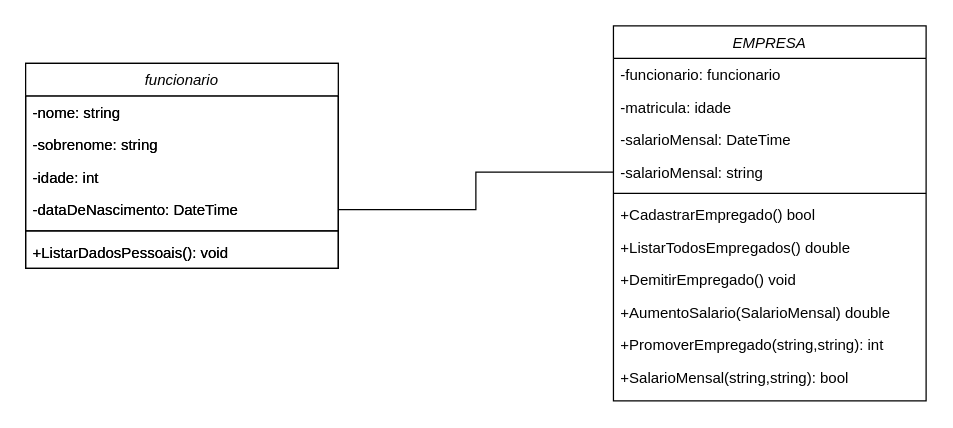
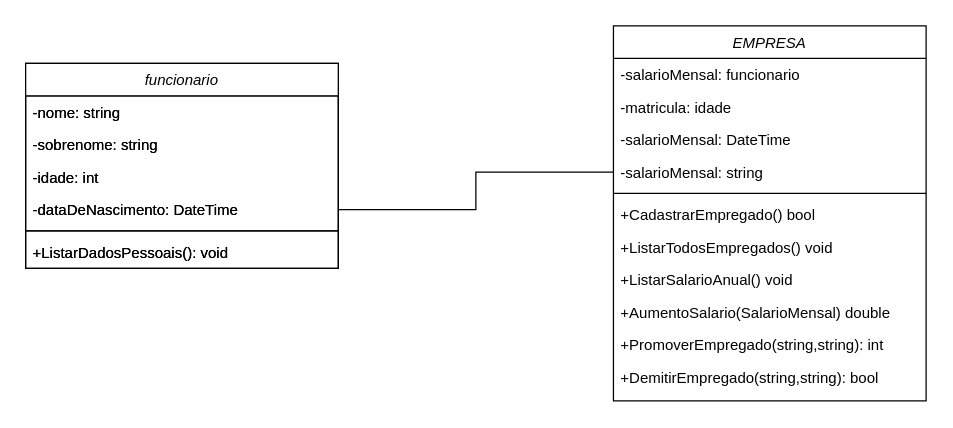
(713, 75) -> (720, 75)
(744, 248) -> (736, 248)
(713, 280) -> (718, 280)
(749, 378) -> (764, 378)
